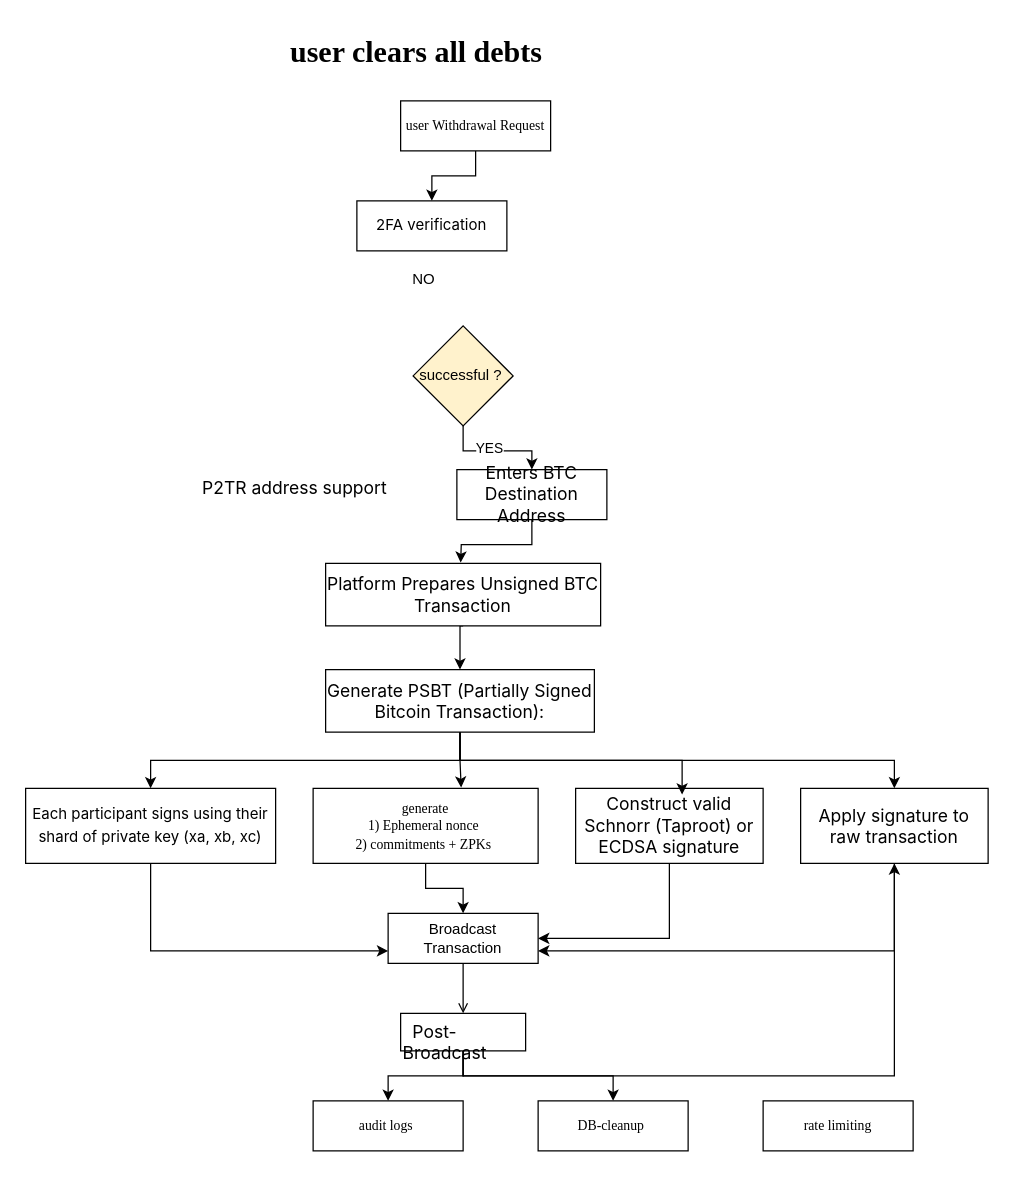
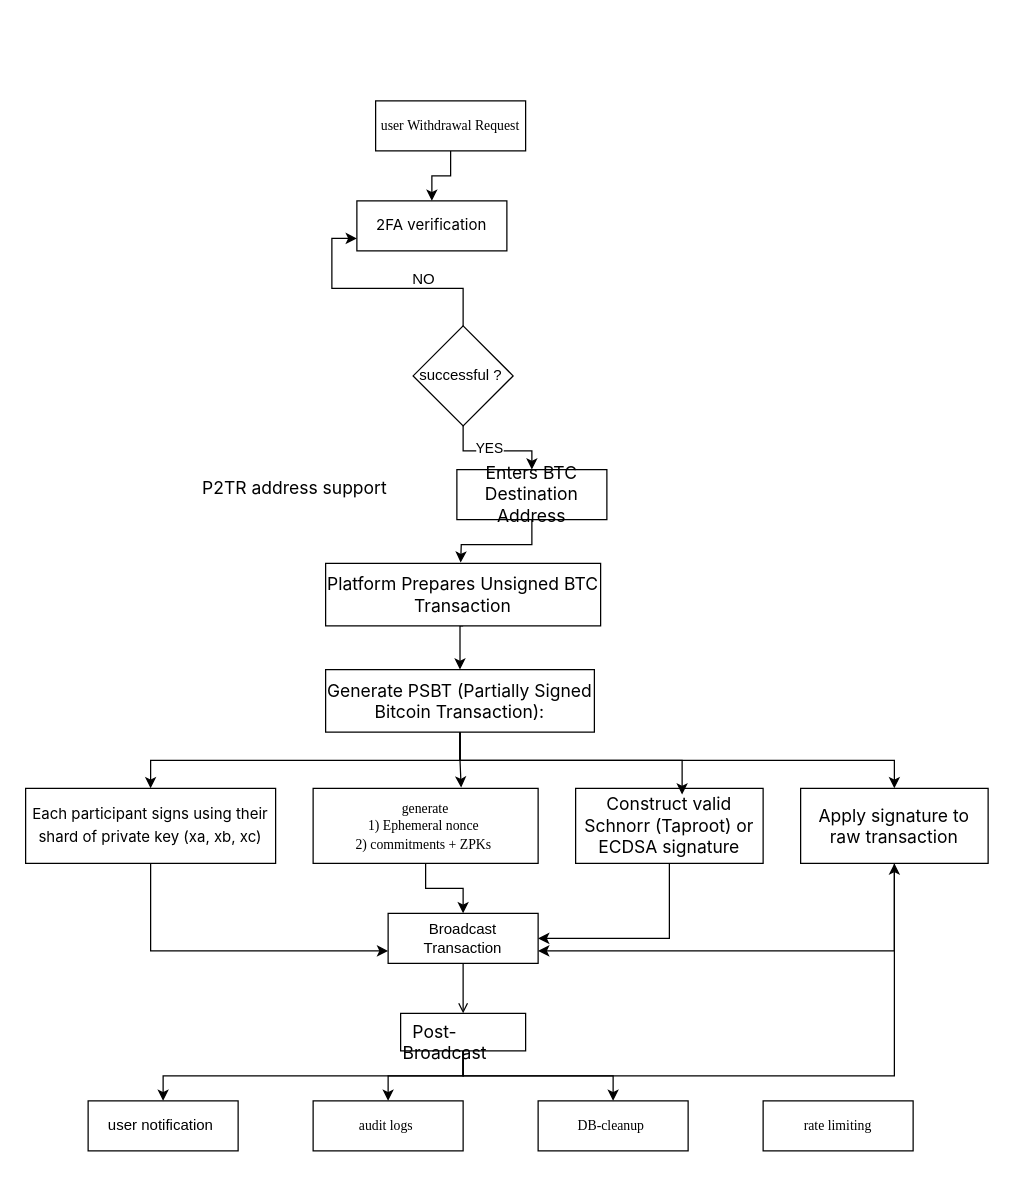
(496, 51) -> none
(476, 126) -> (451, 126)
none -> (383, 288)
(463, 376) -> (463, 376)
none -> (266, 1076)
none -> (163, 1126)
